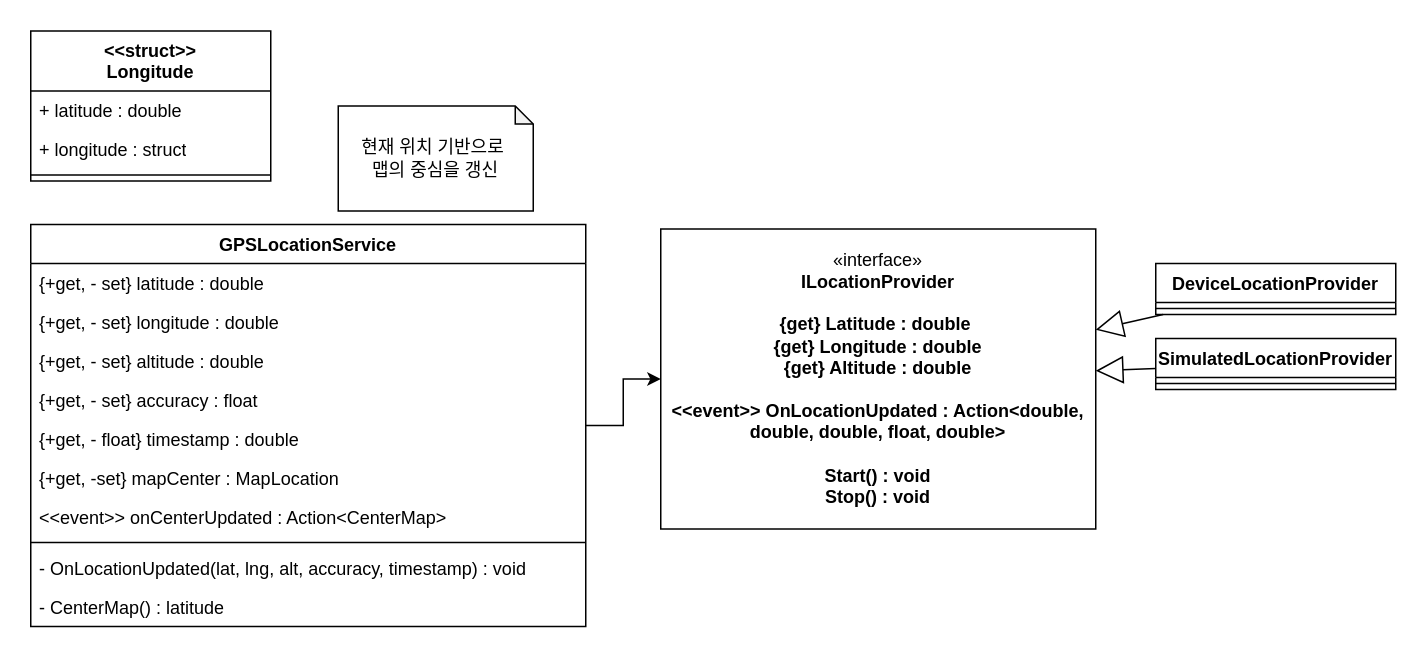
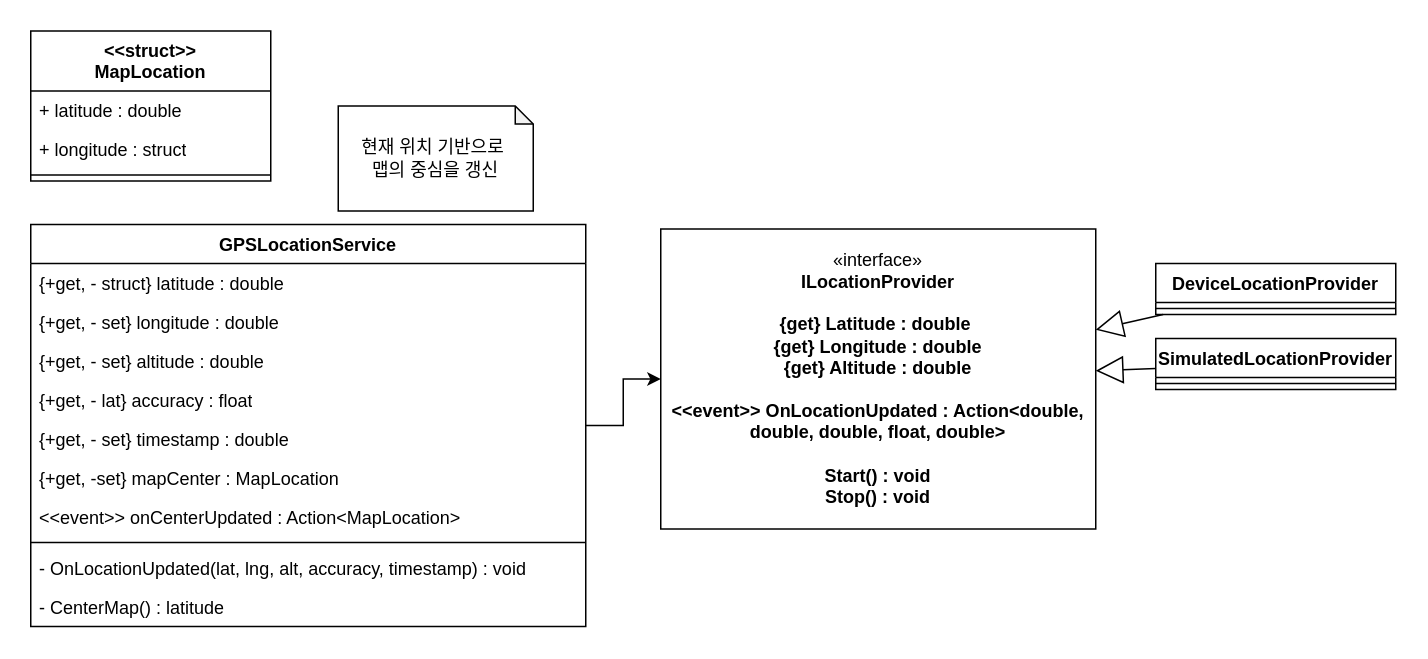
(151, 63) -> (151, 63)
(173, 285) -> (188, 285)
(172, 402) -> (170, 402)
(188, 441) -> (180, 441)
(255, 519) -> (263, 519)
